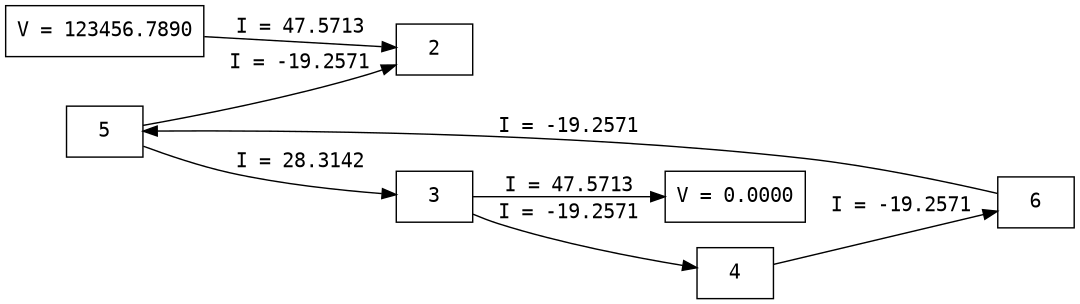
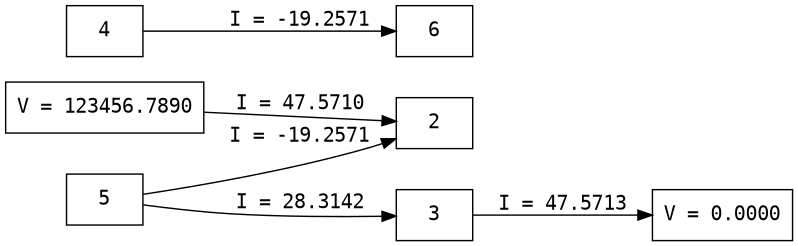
(300, 28) -> (300, 104)
(579, 141) -> none
(577, 245) -> none
